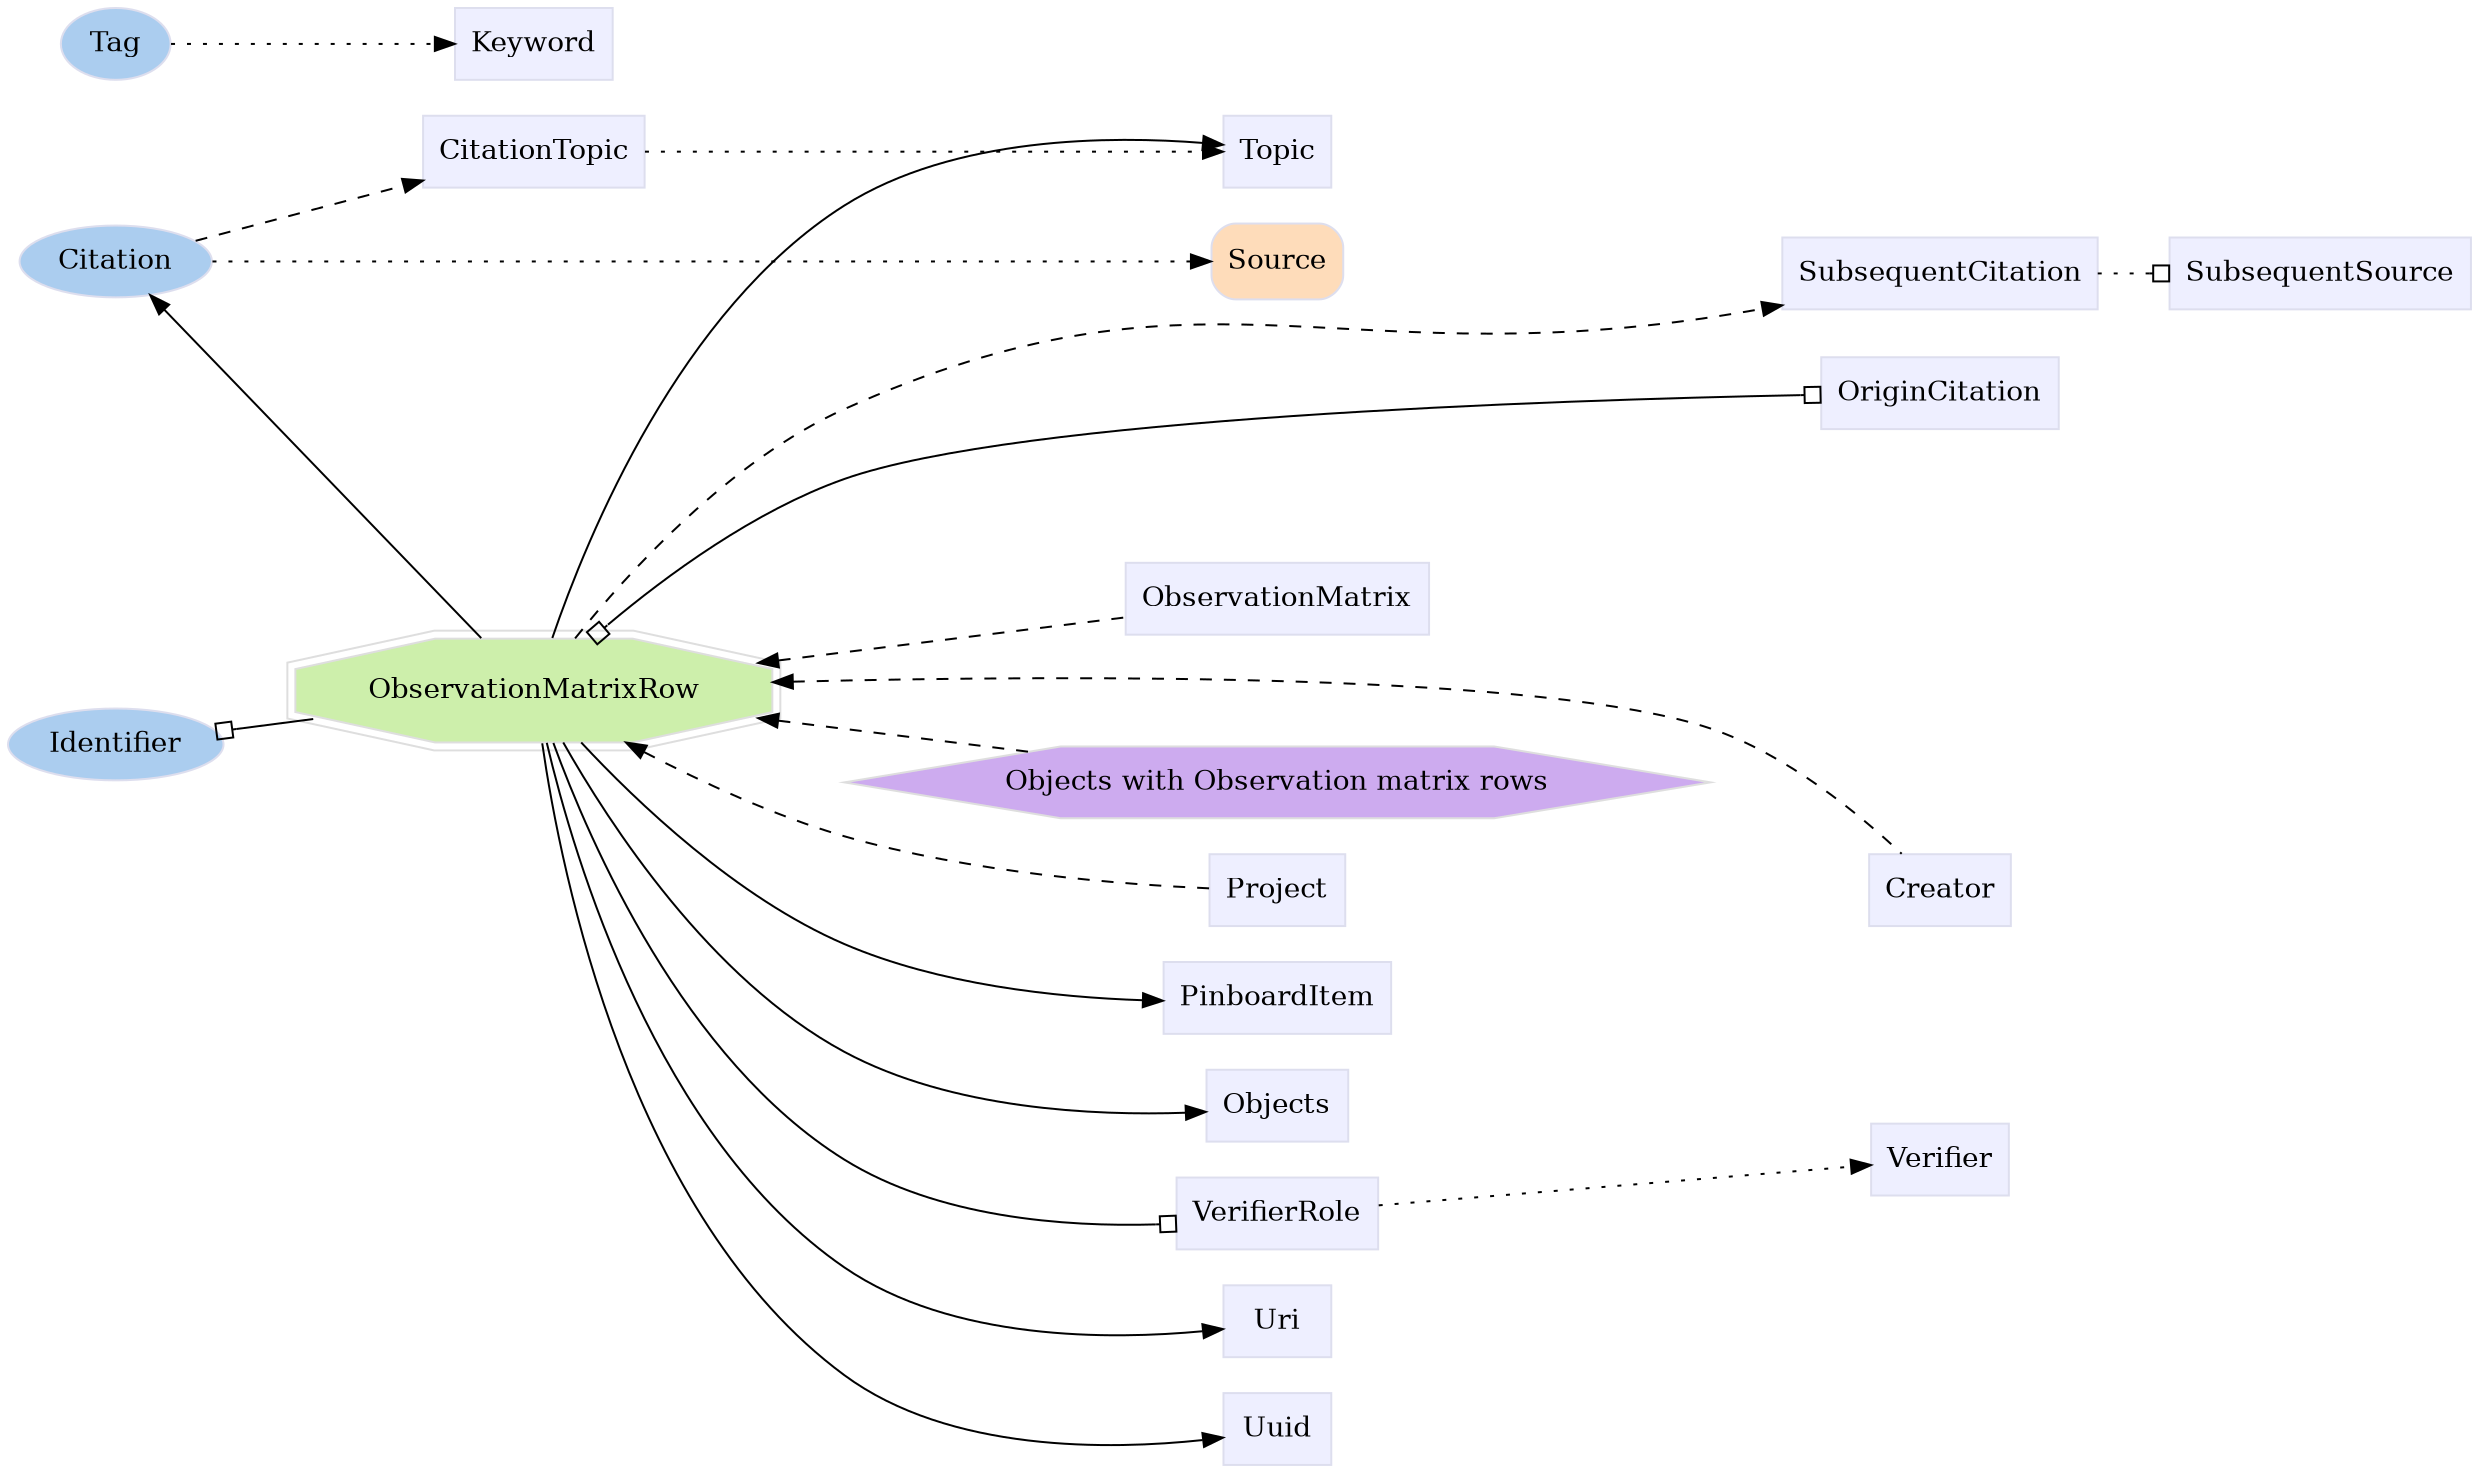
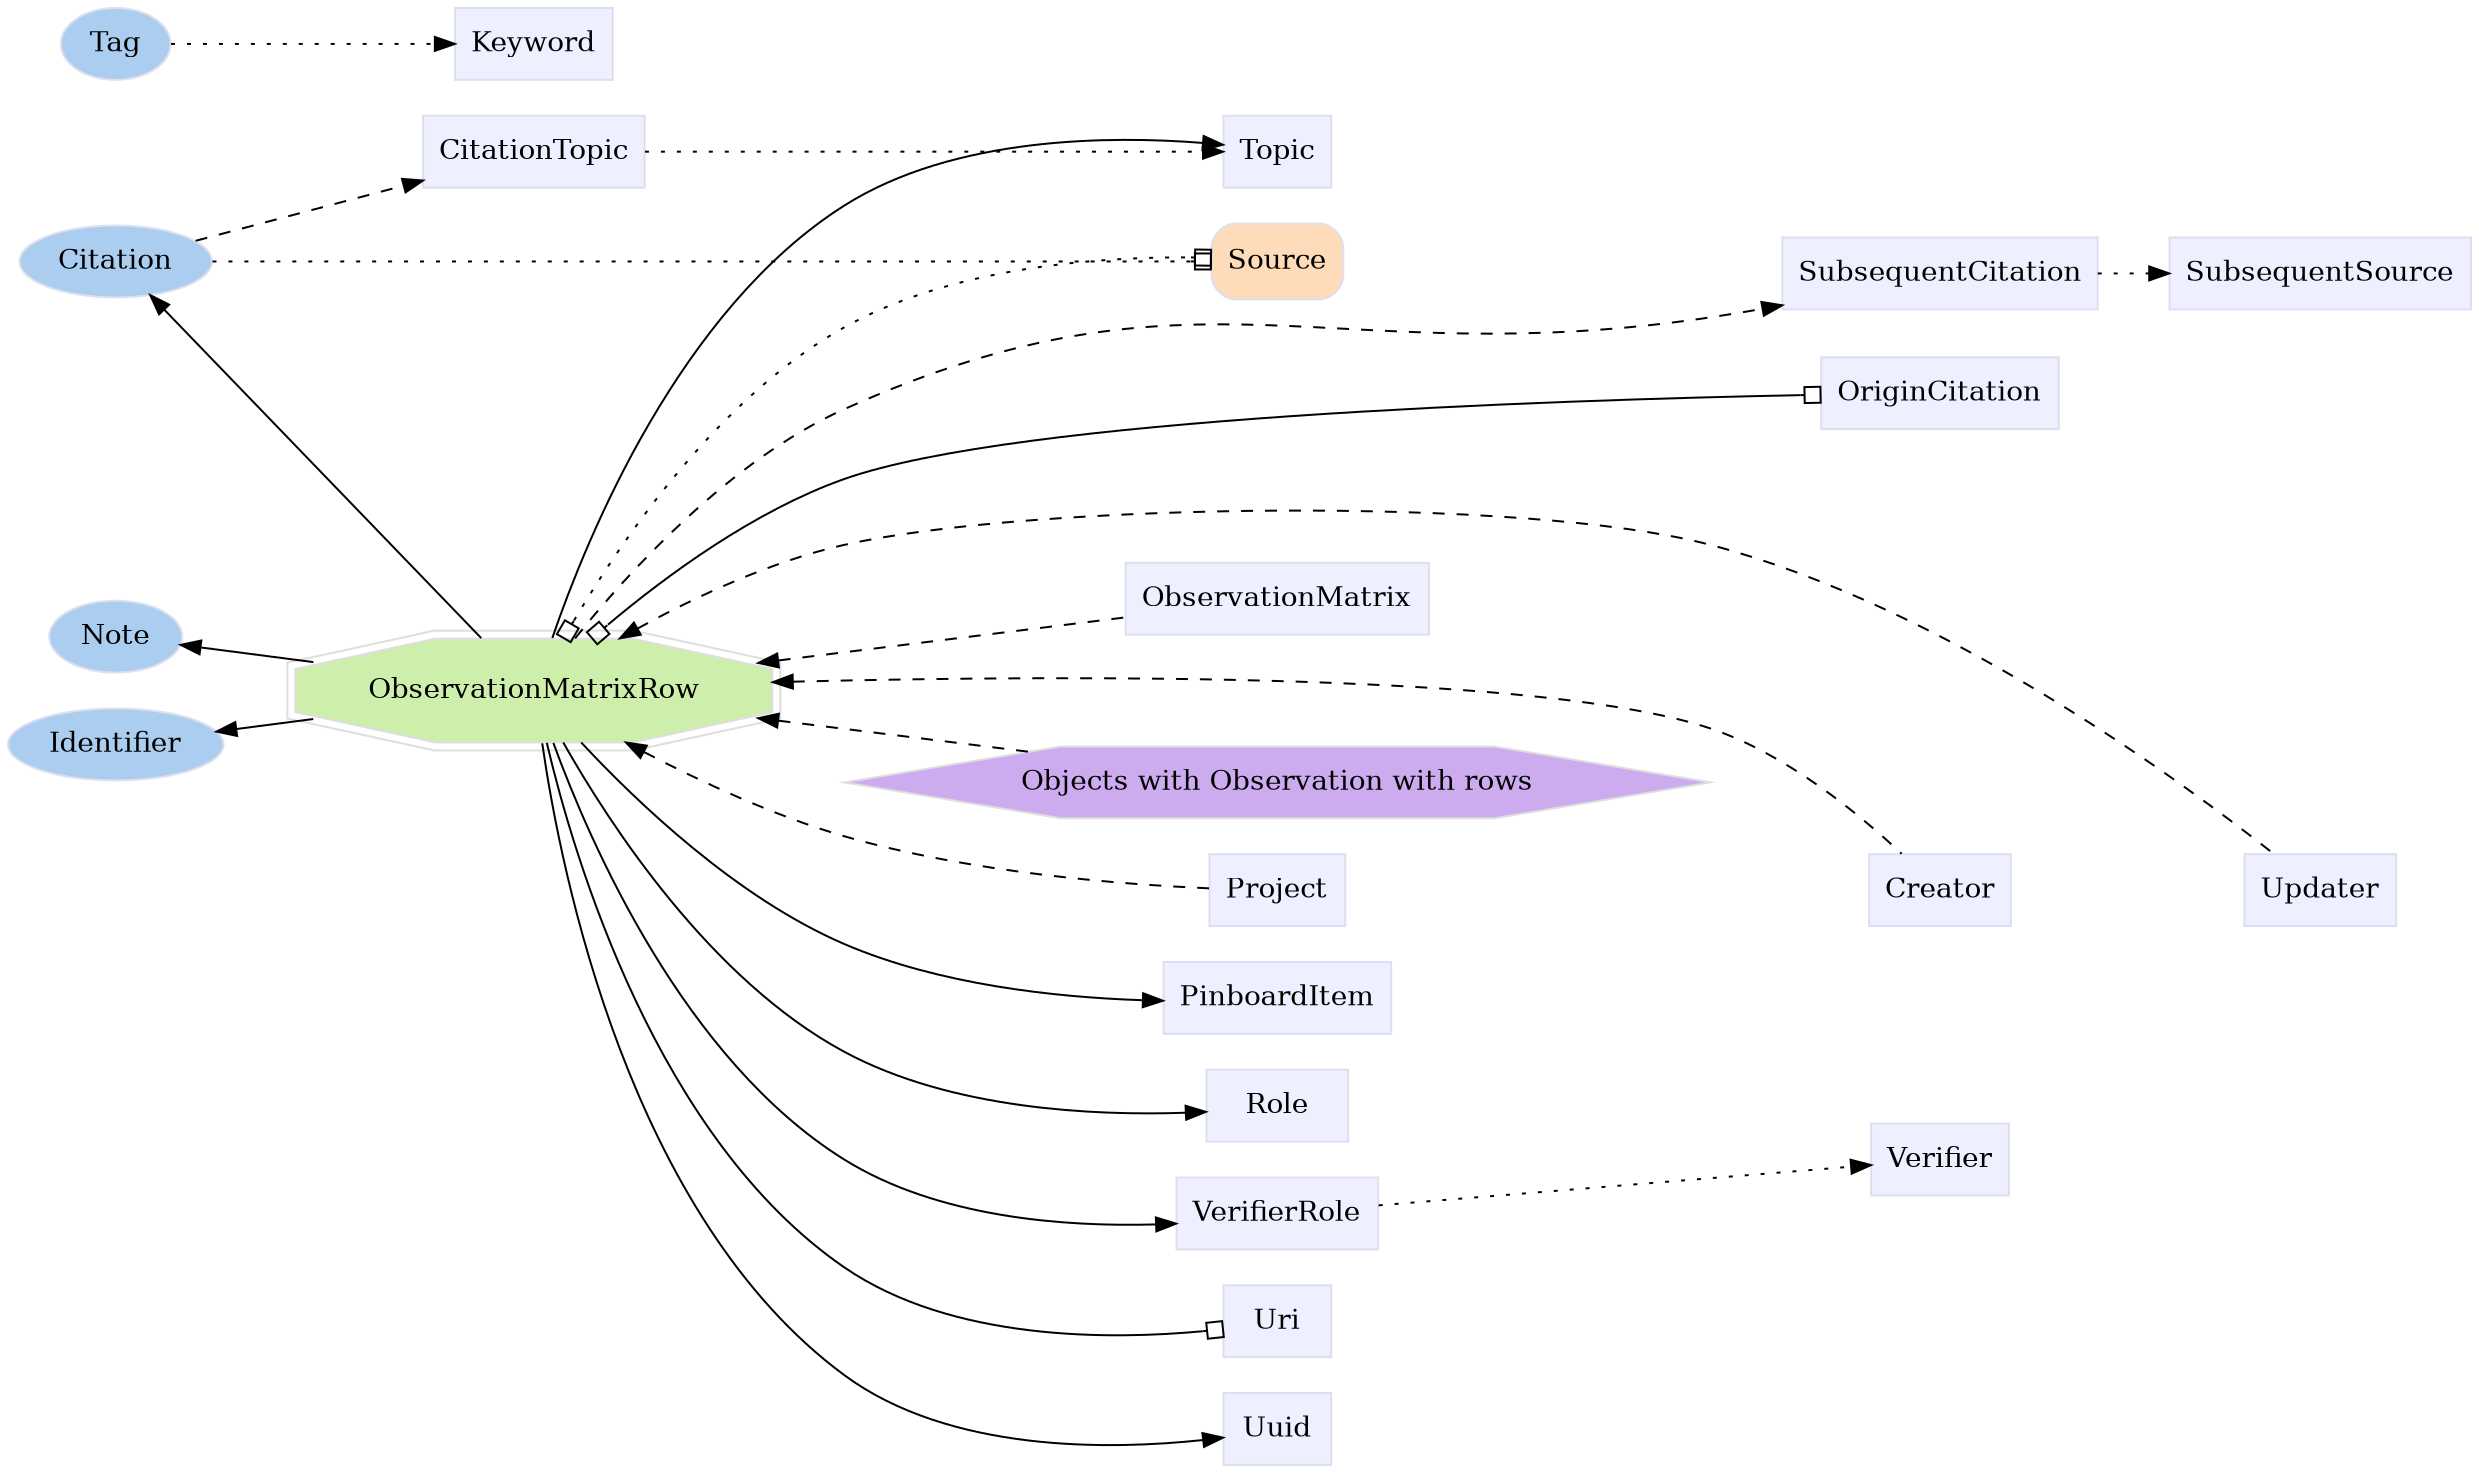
(701, 261) -> (701, 261)
(2123, 273) -> (2123, 273)
none -> (825, 340)
none -> (116, 637)
(275, 724) -> (275, 724)
(1277, 782) -> (1277, 782)
none -> (2320, 890)
(769, 1099) -> (769, 1099)
(1277, 1106) -> (1277, 1106)
(755, 1185) -> (755, 1185)
